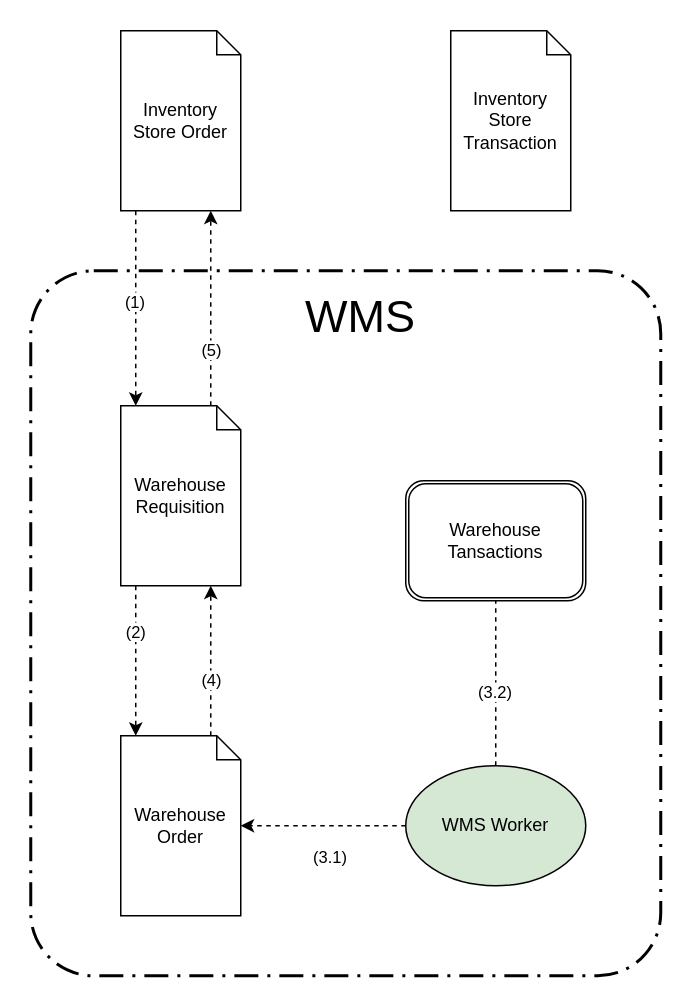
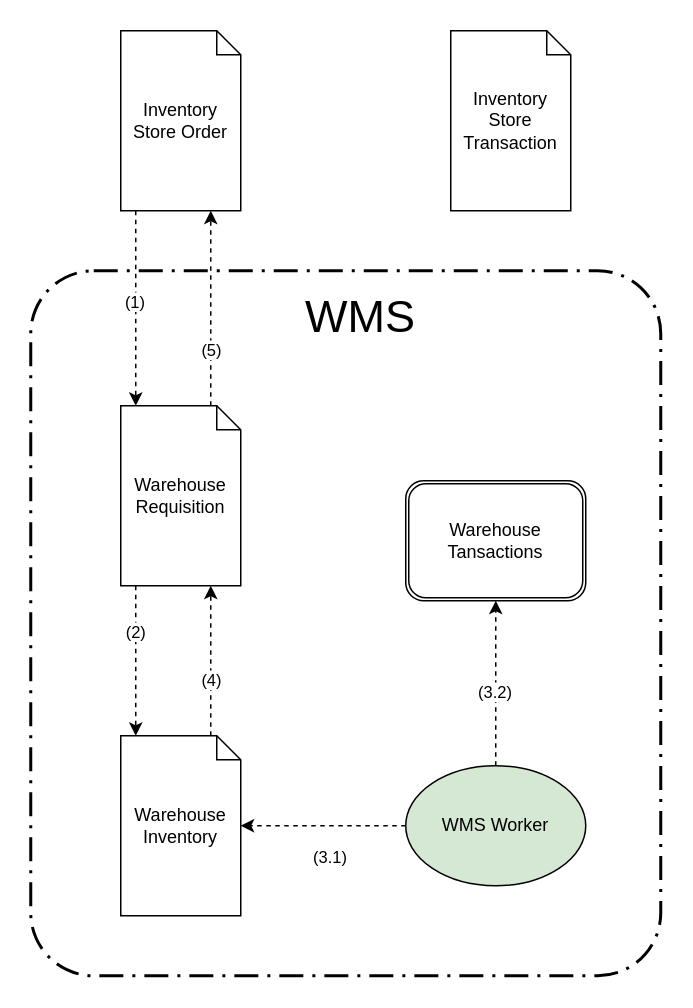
(496, 607) -> (496, 612)
(181, 826) -> (181, 826)
